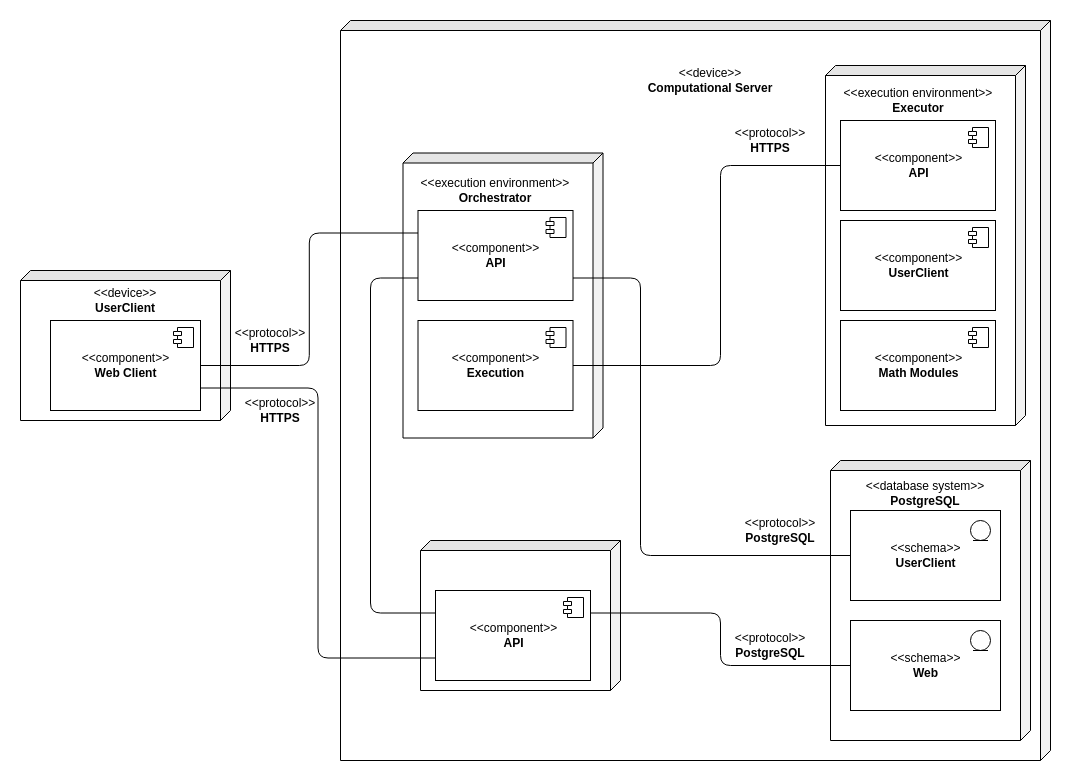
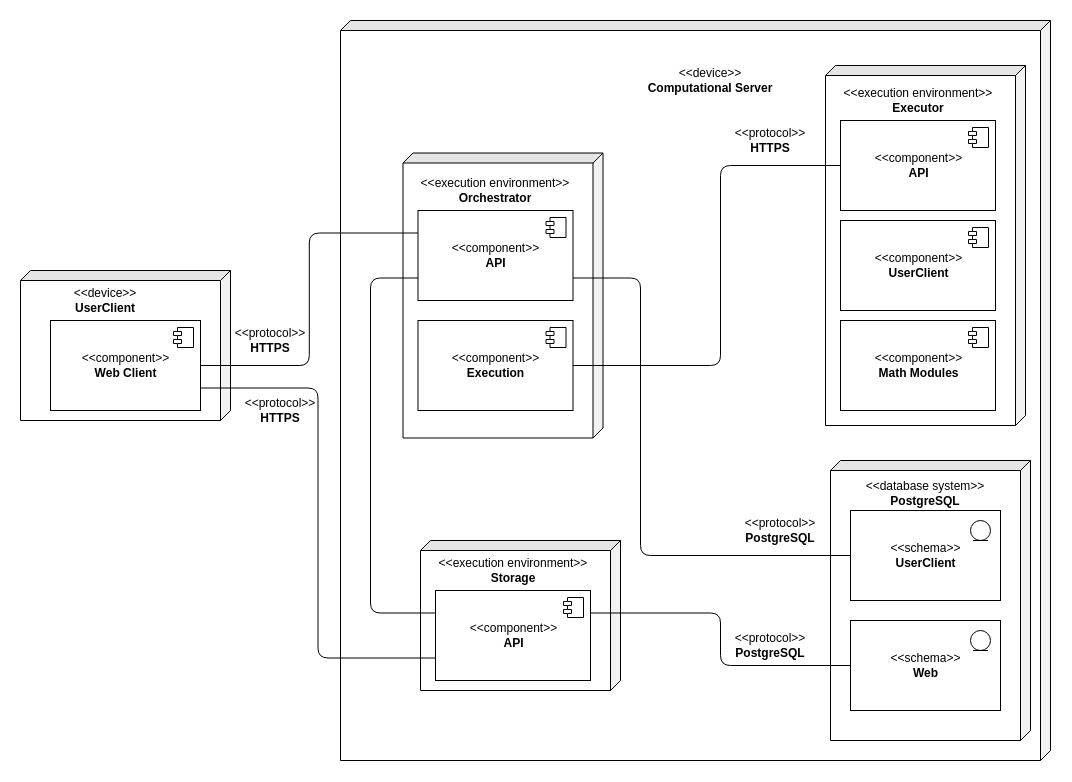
(126, 301) -> (106, 301)
none -> (513, 571)
